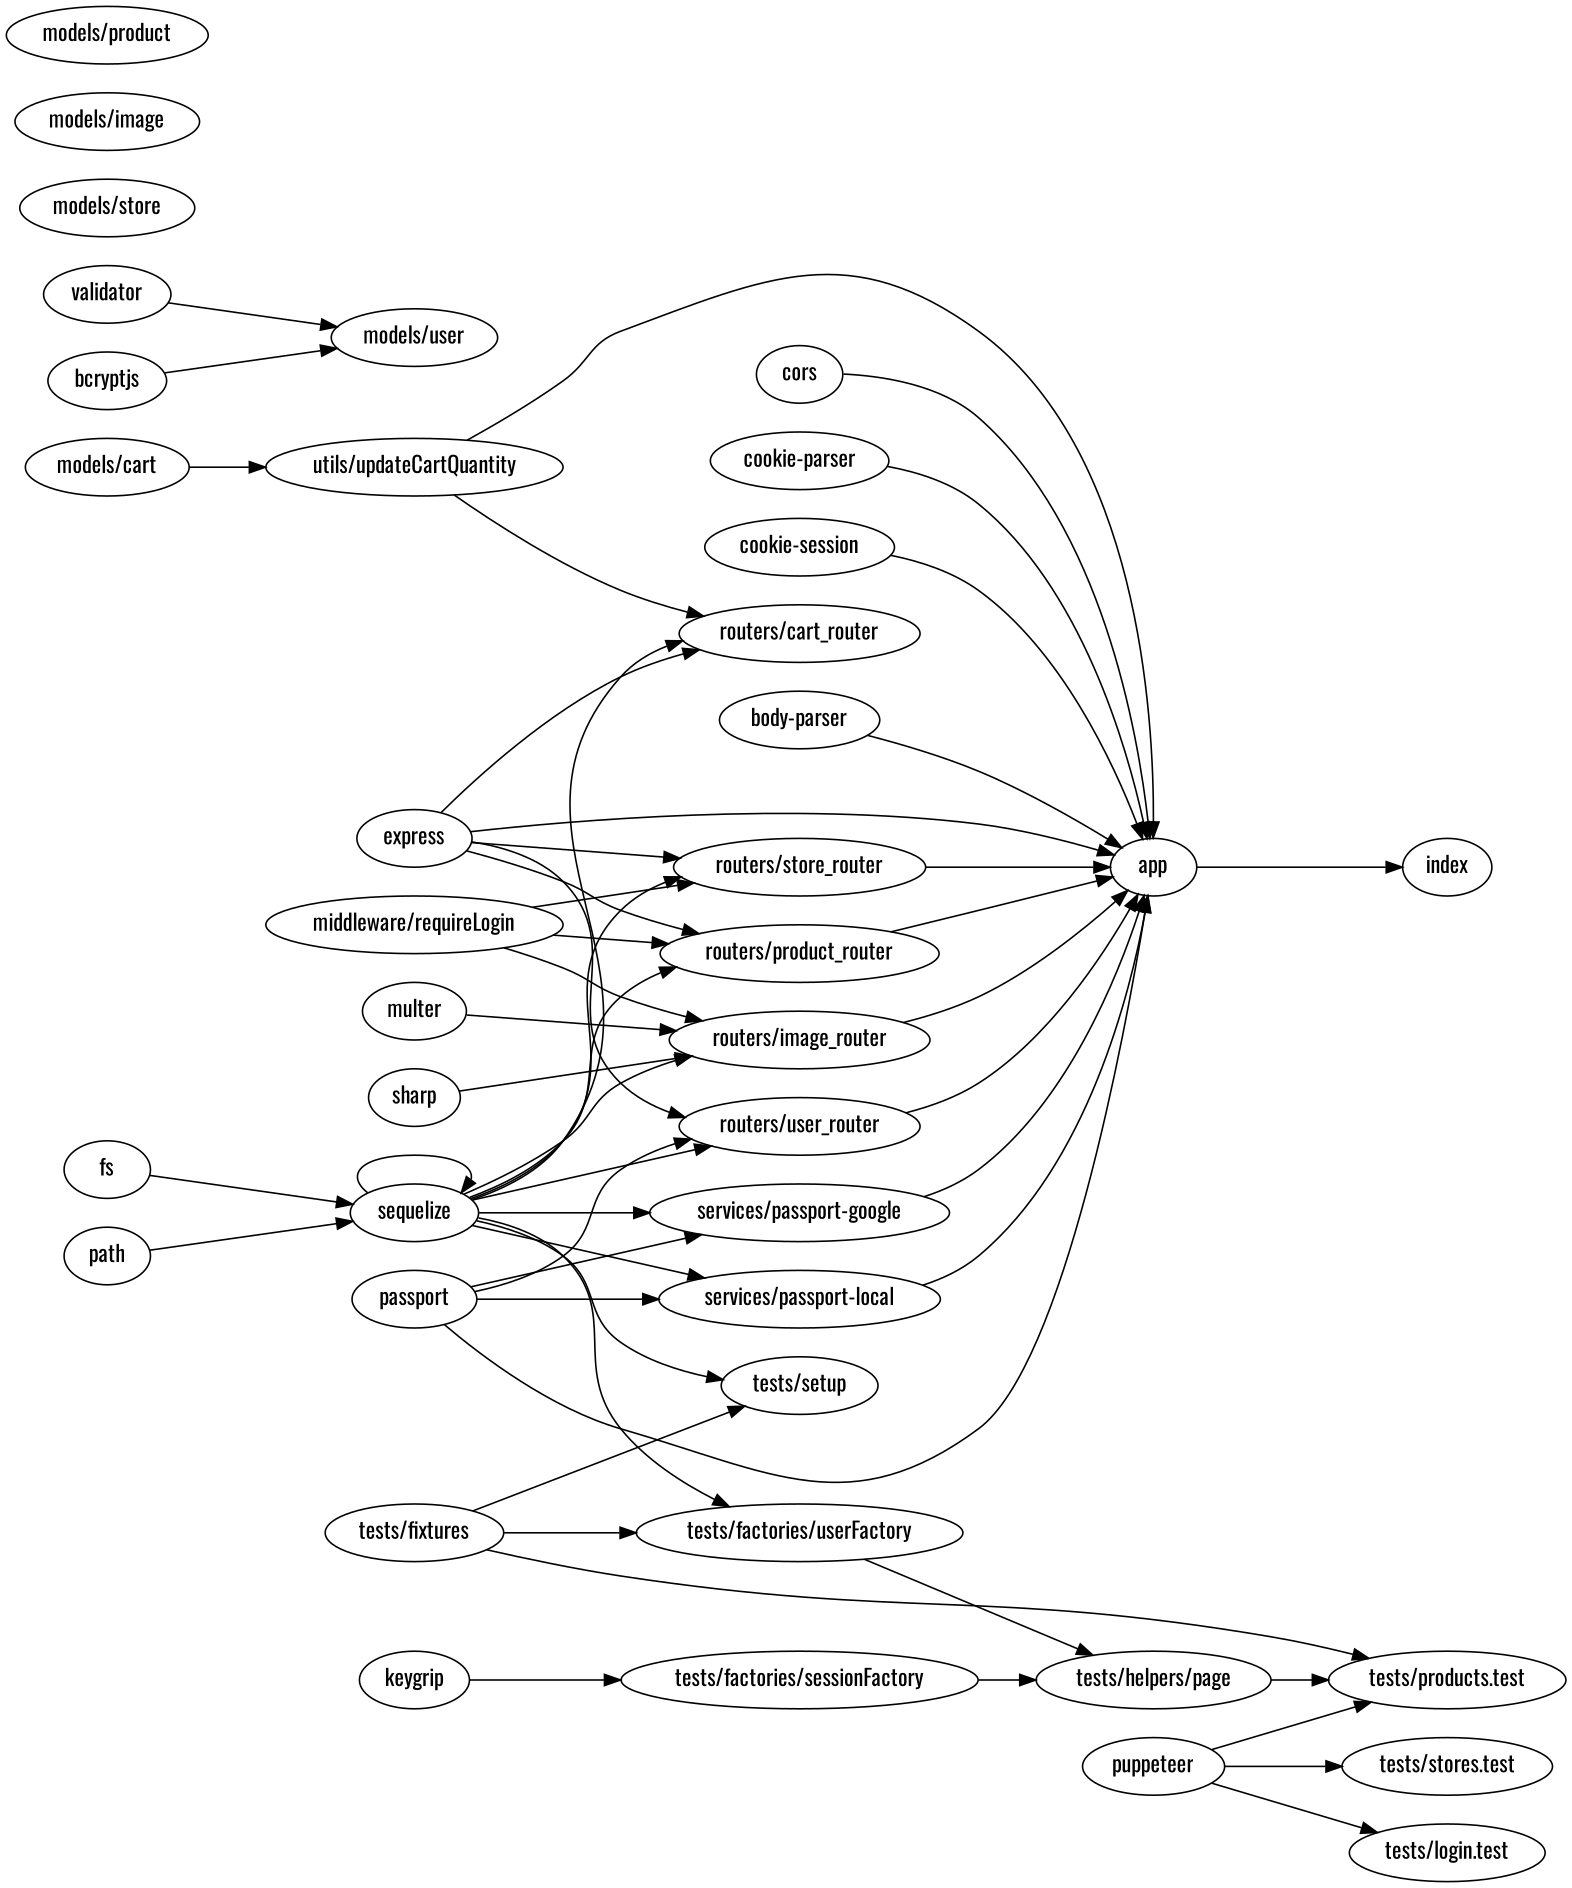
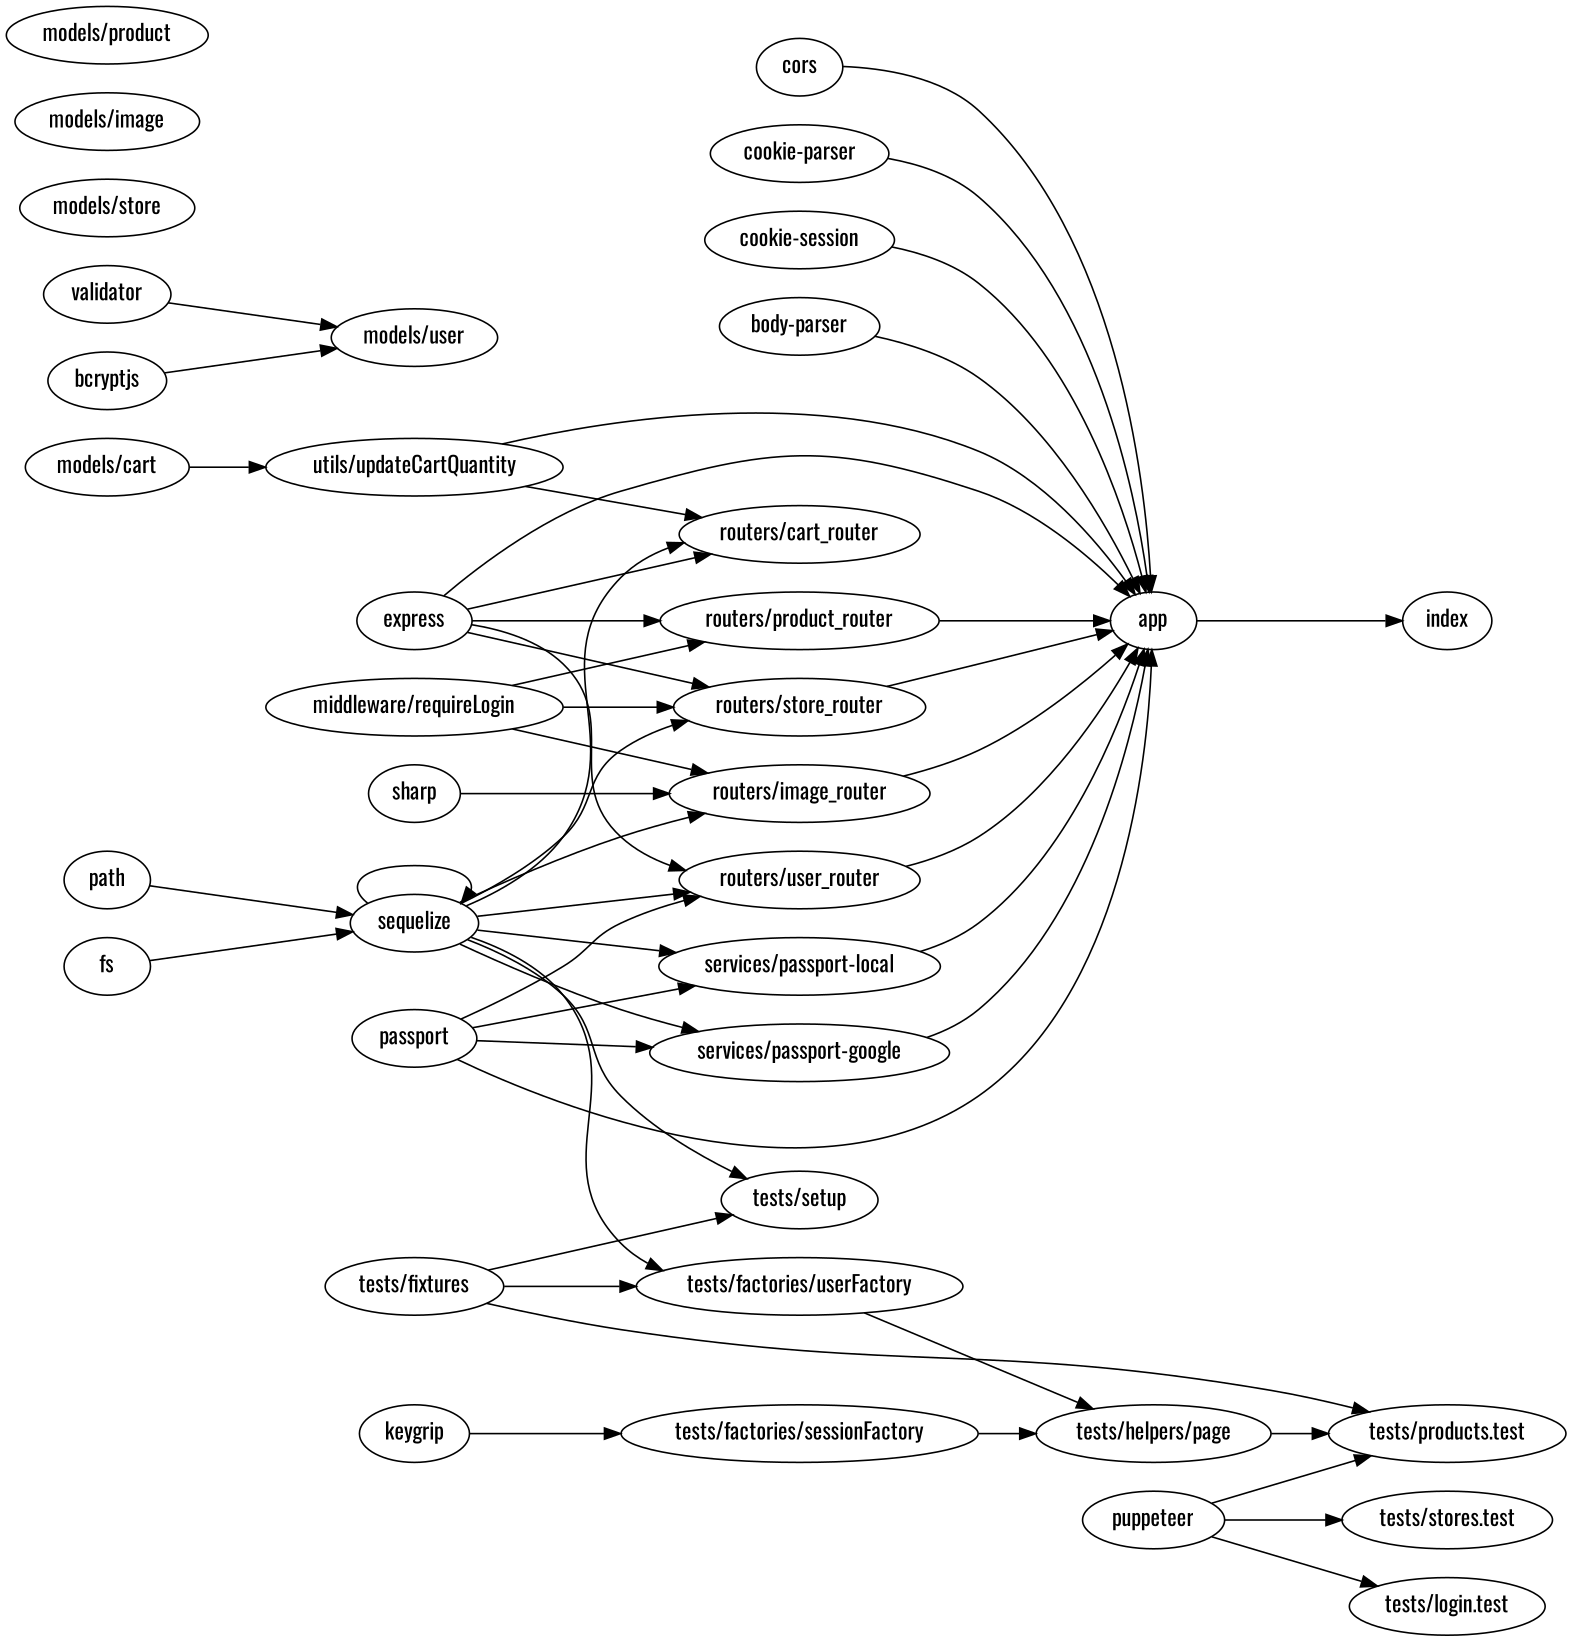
(414, 1011) -> none
(585, 1099) -> none
